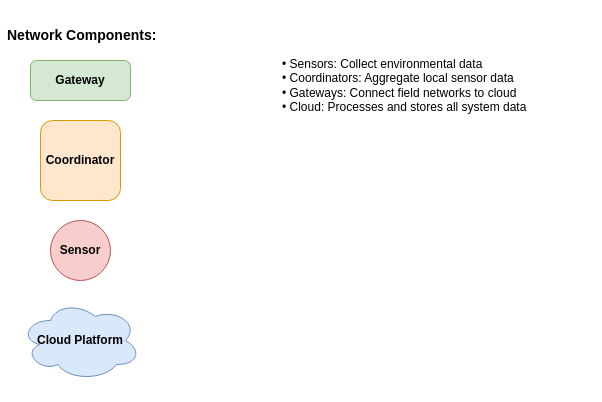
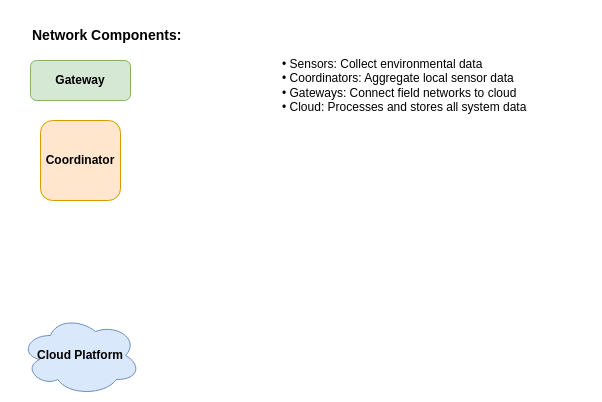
(106, 36) -> (131, 36)
(81, 251) -> none
(81, 341) -> (81, 356)
